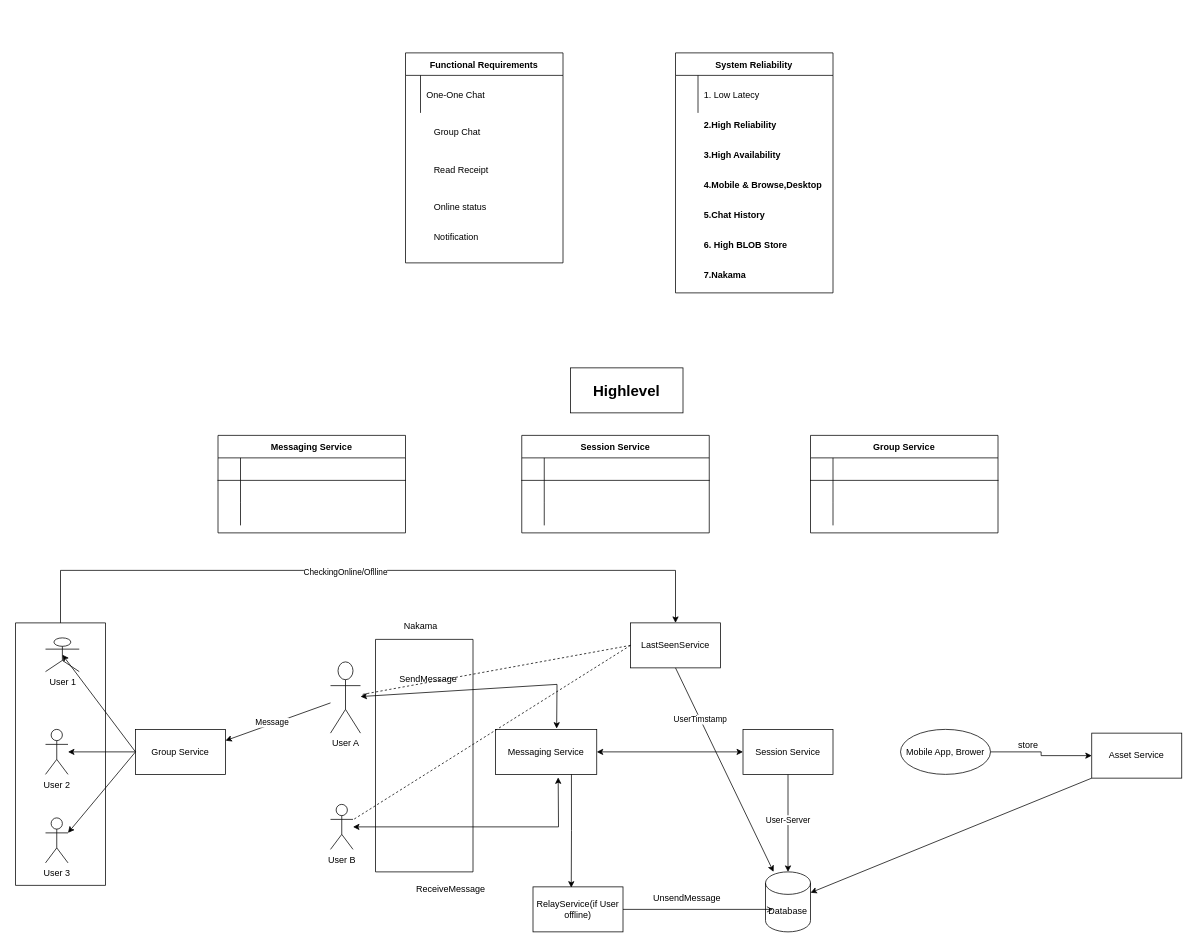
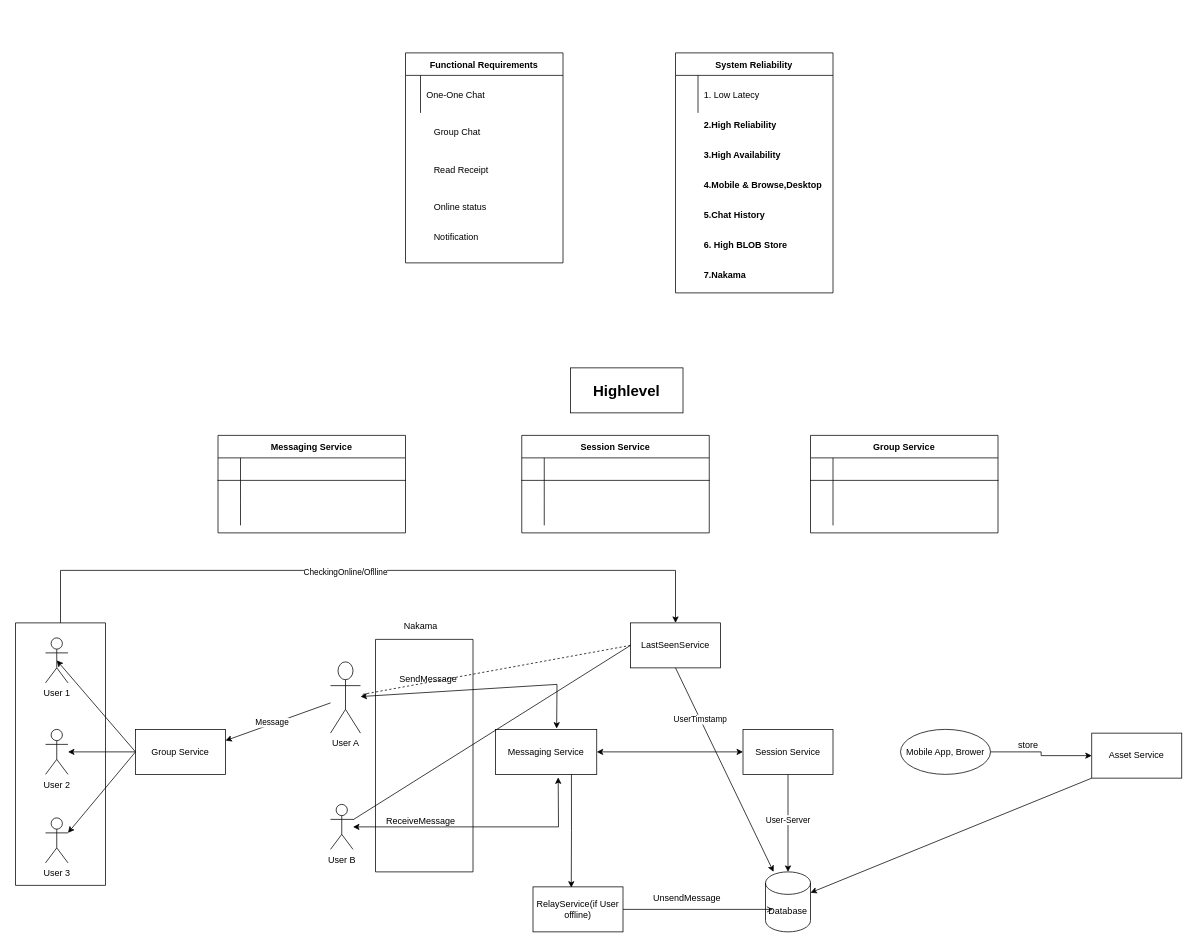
(62, 655) -> (57, 660)
(491, 733) -> (491, 733)
(450, 889) -> (420, 822)
